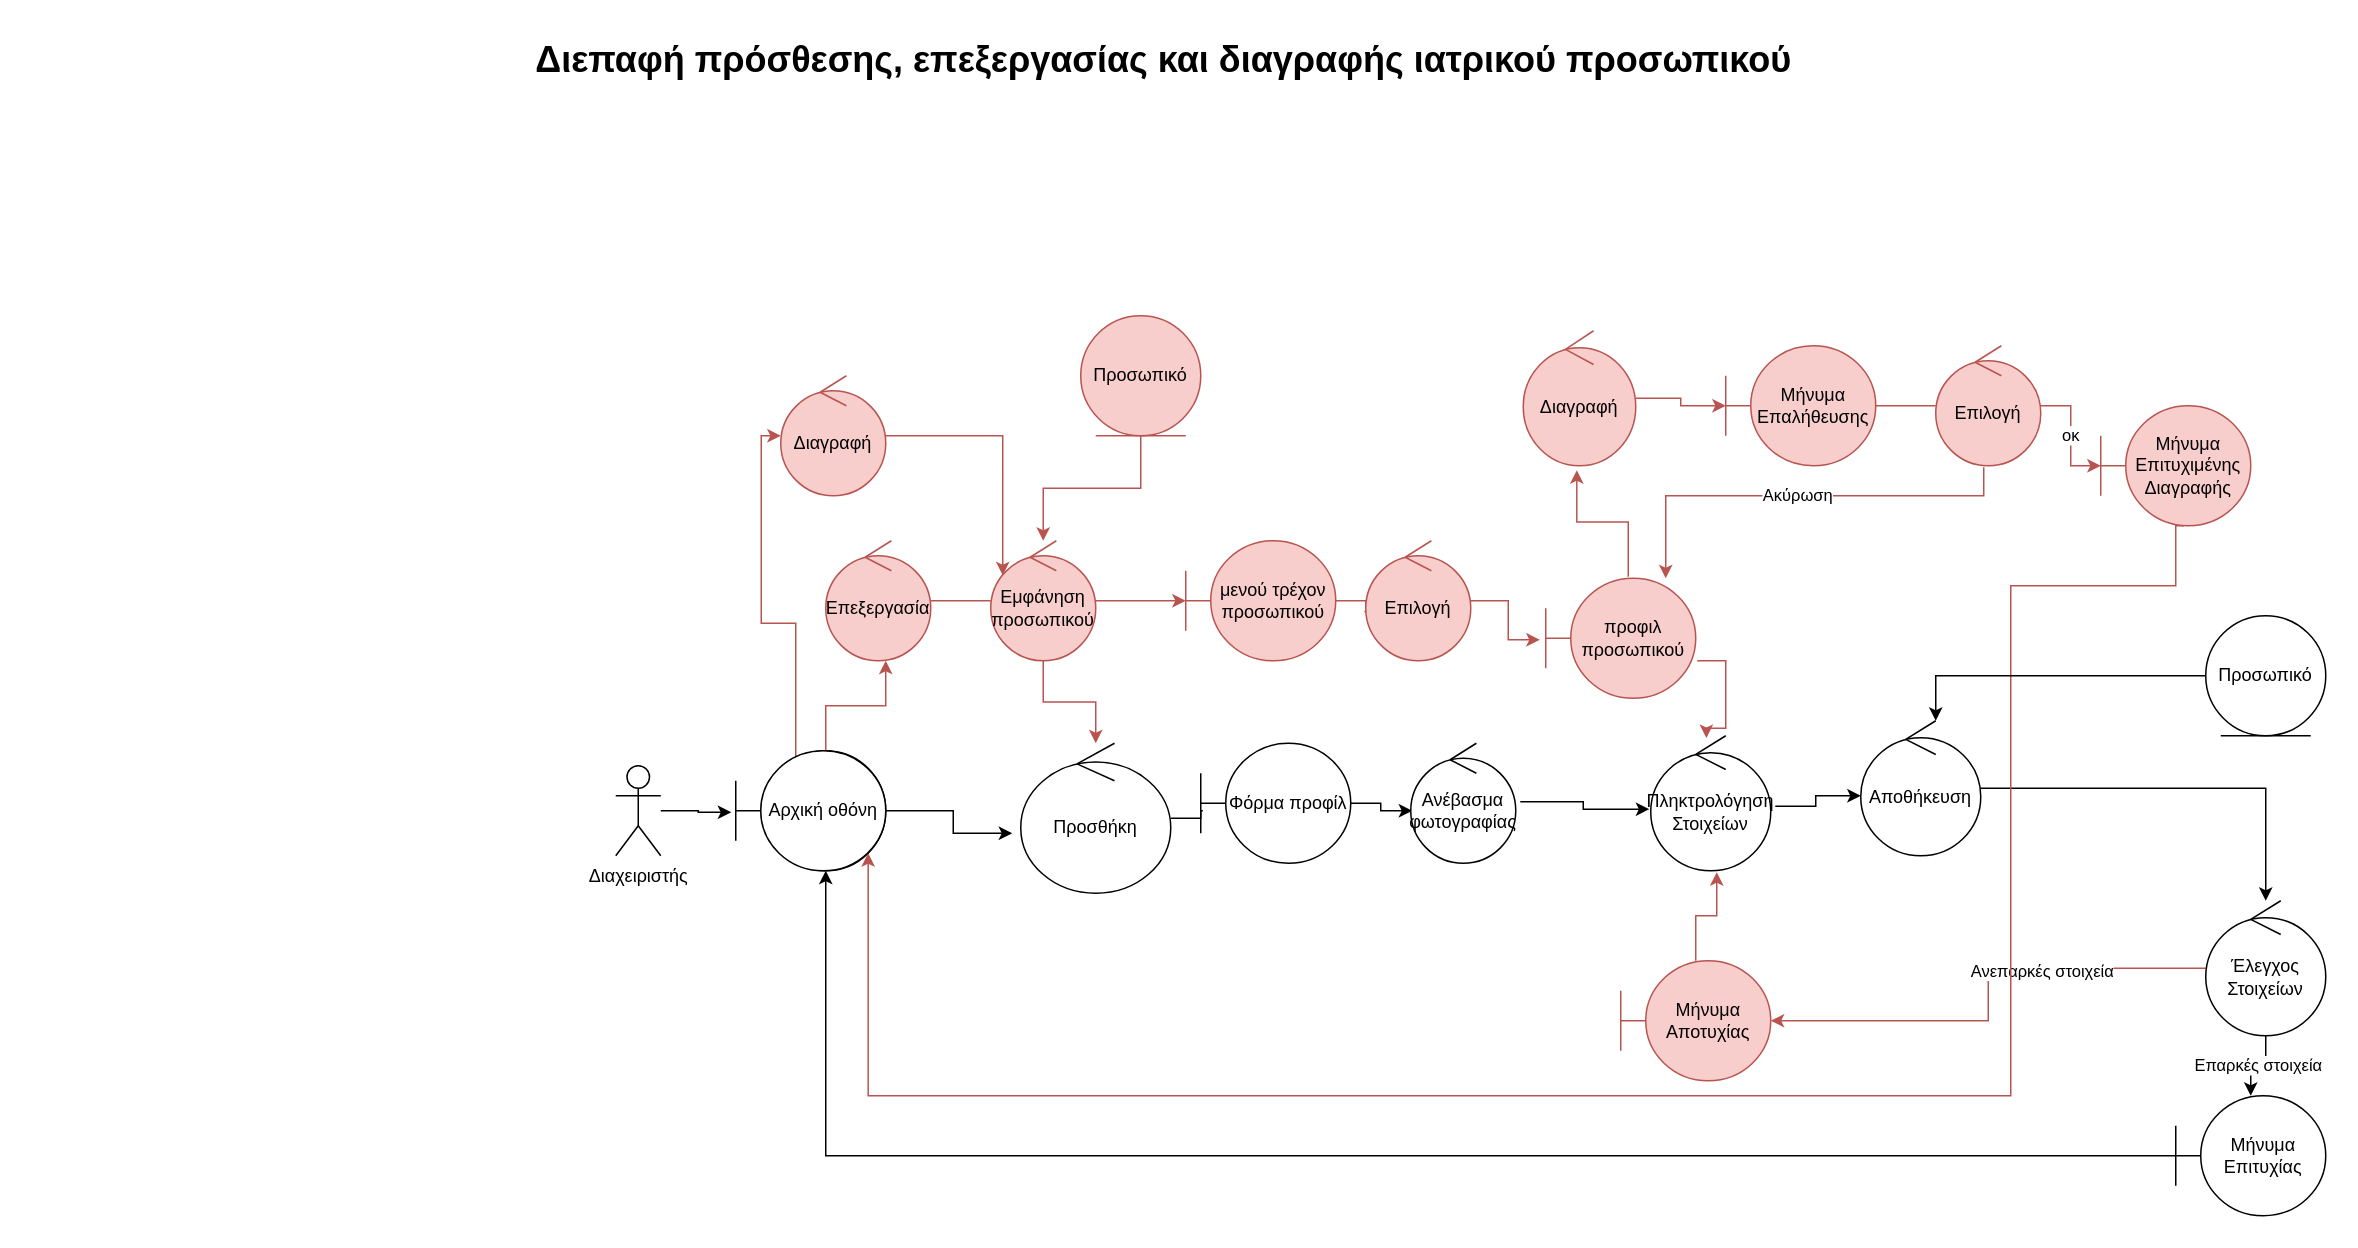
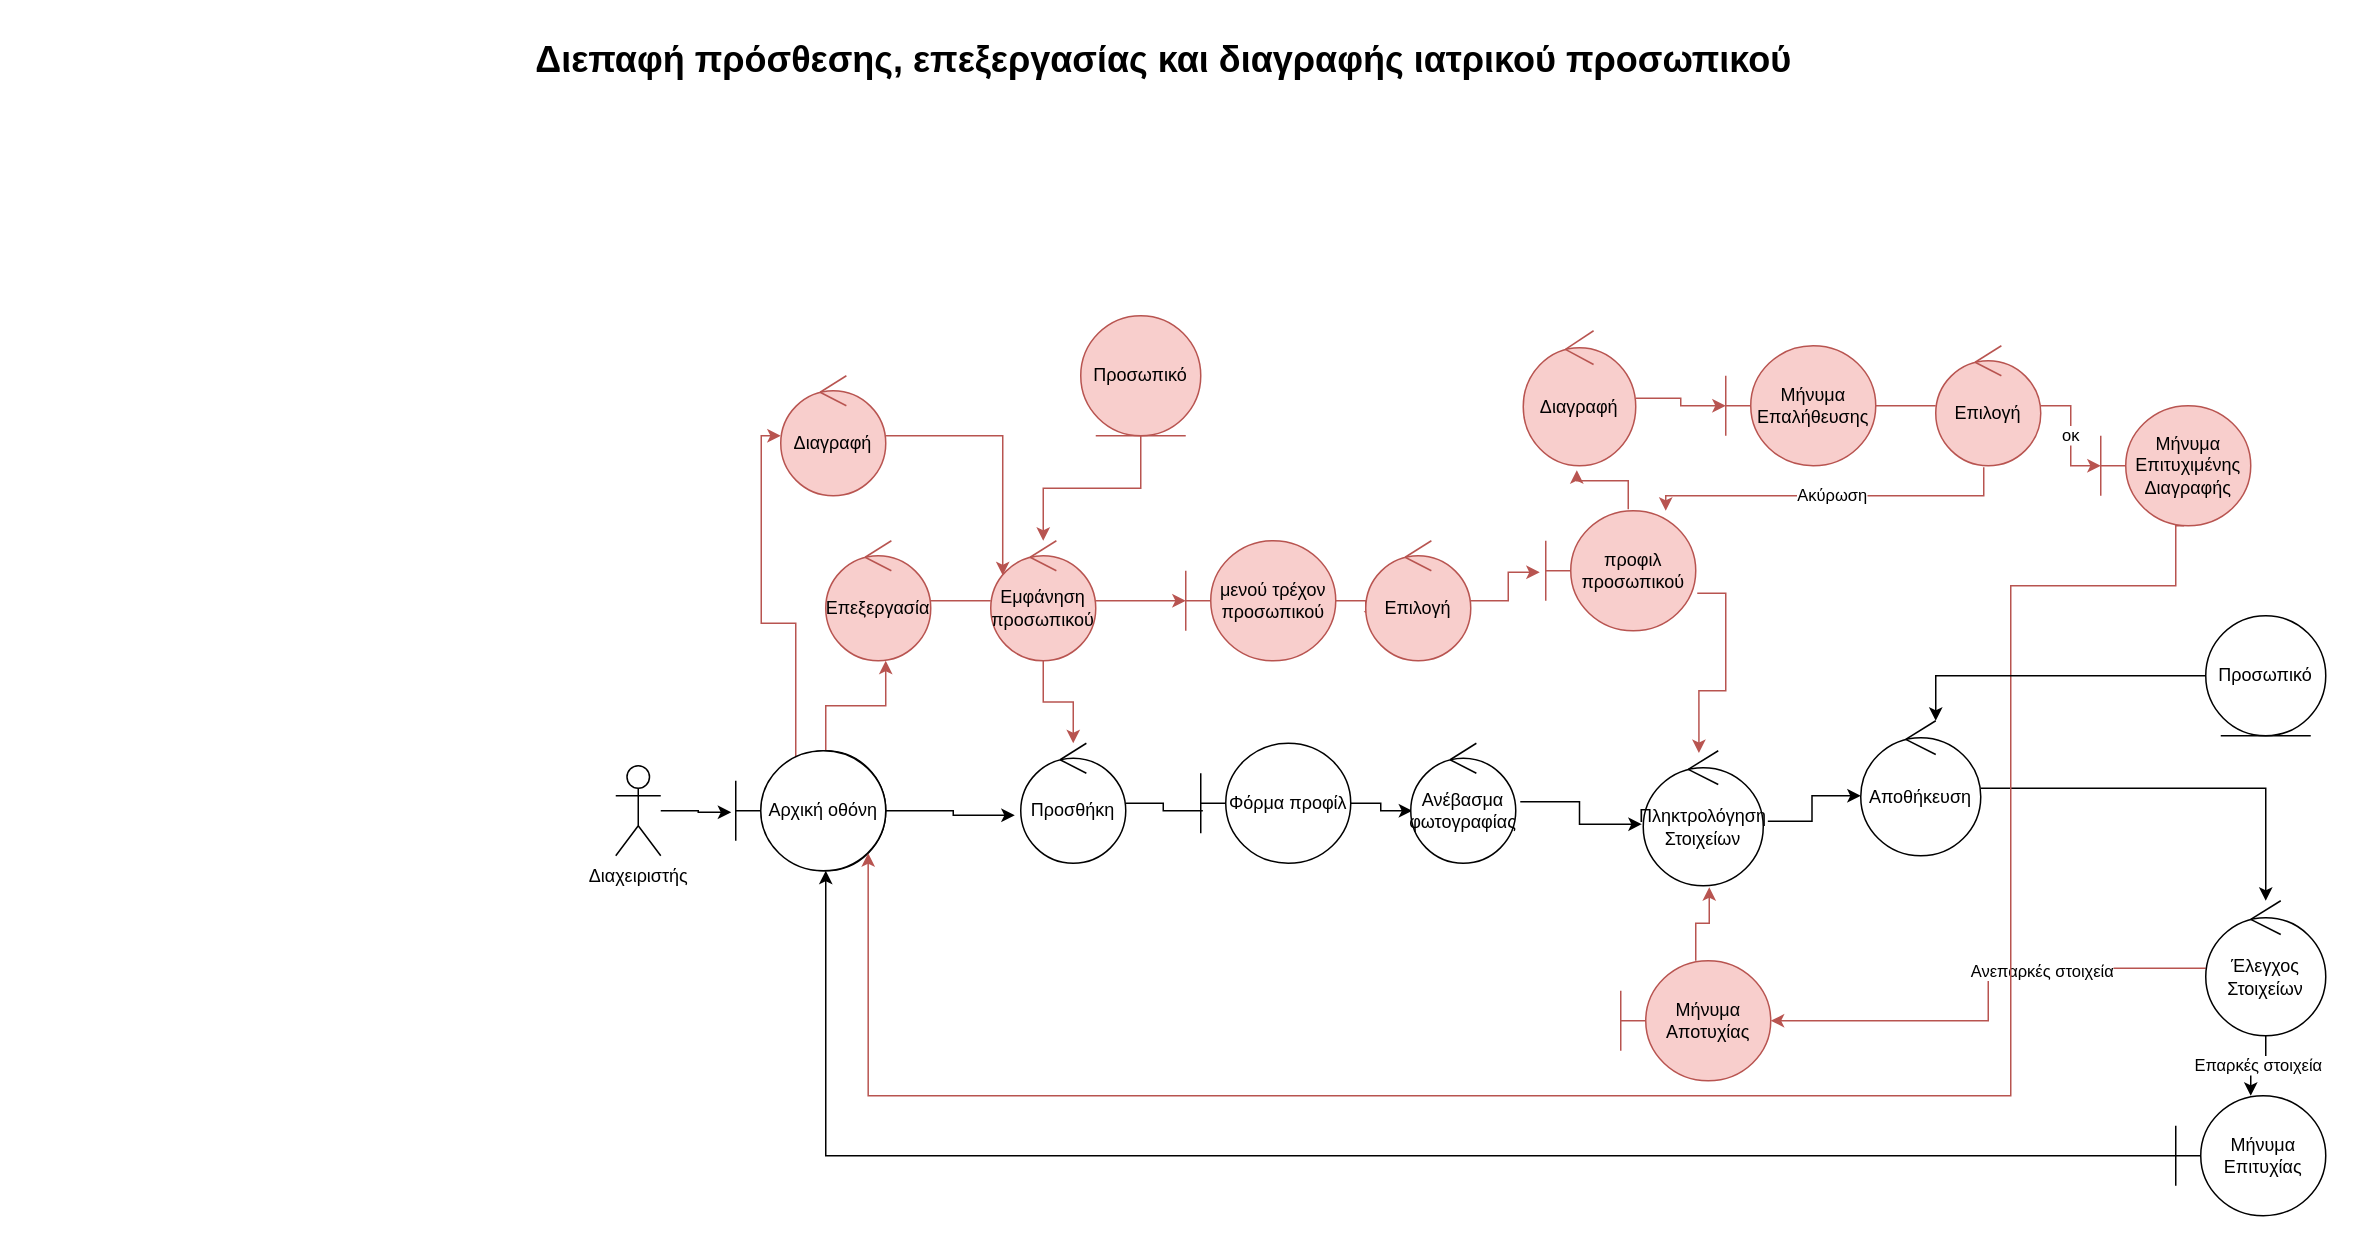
(1621, 638) -> (1621, 571)
(1711, 803) -> (1703, 818)
(1096, 818) -> (1073, 803)
